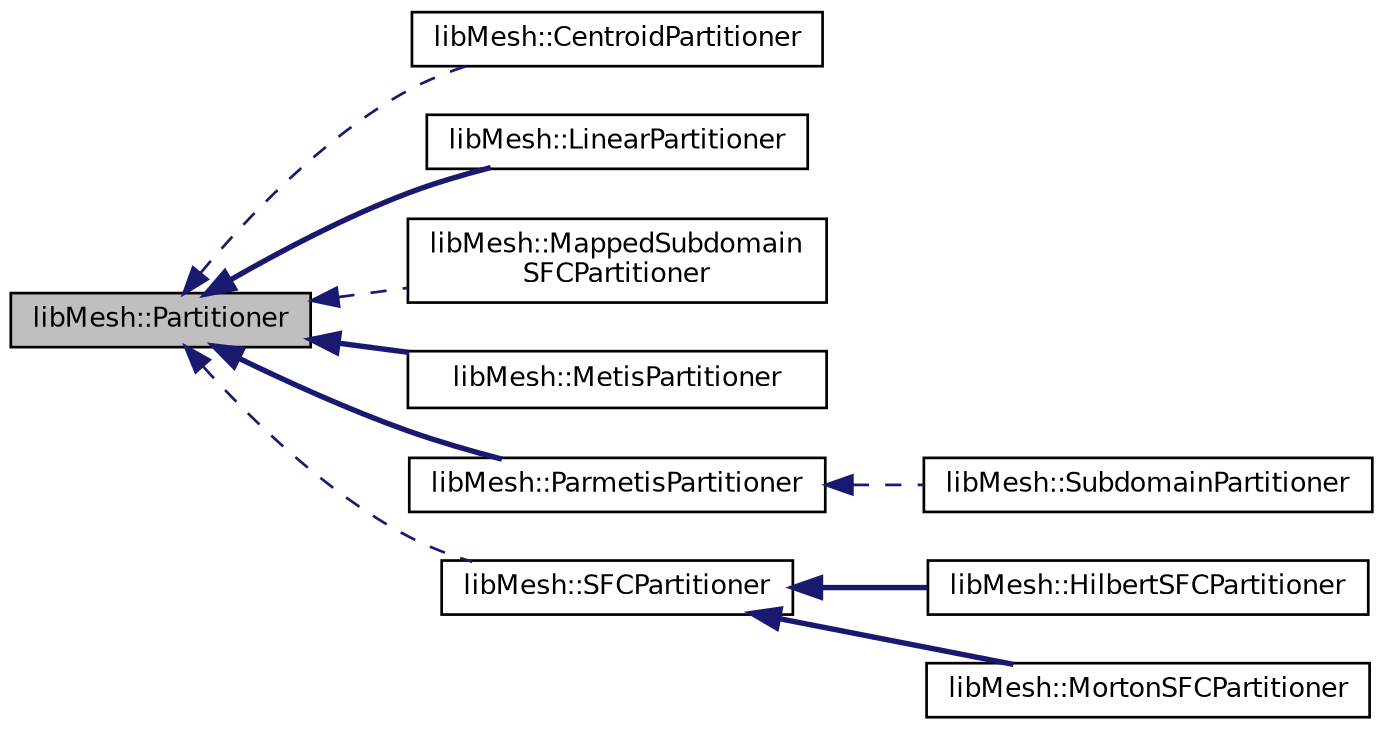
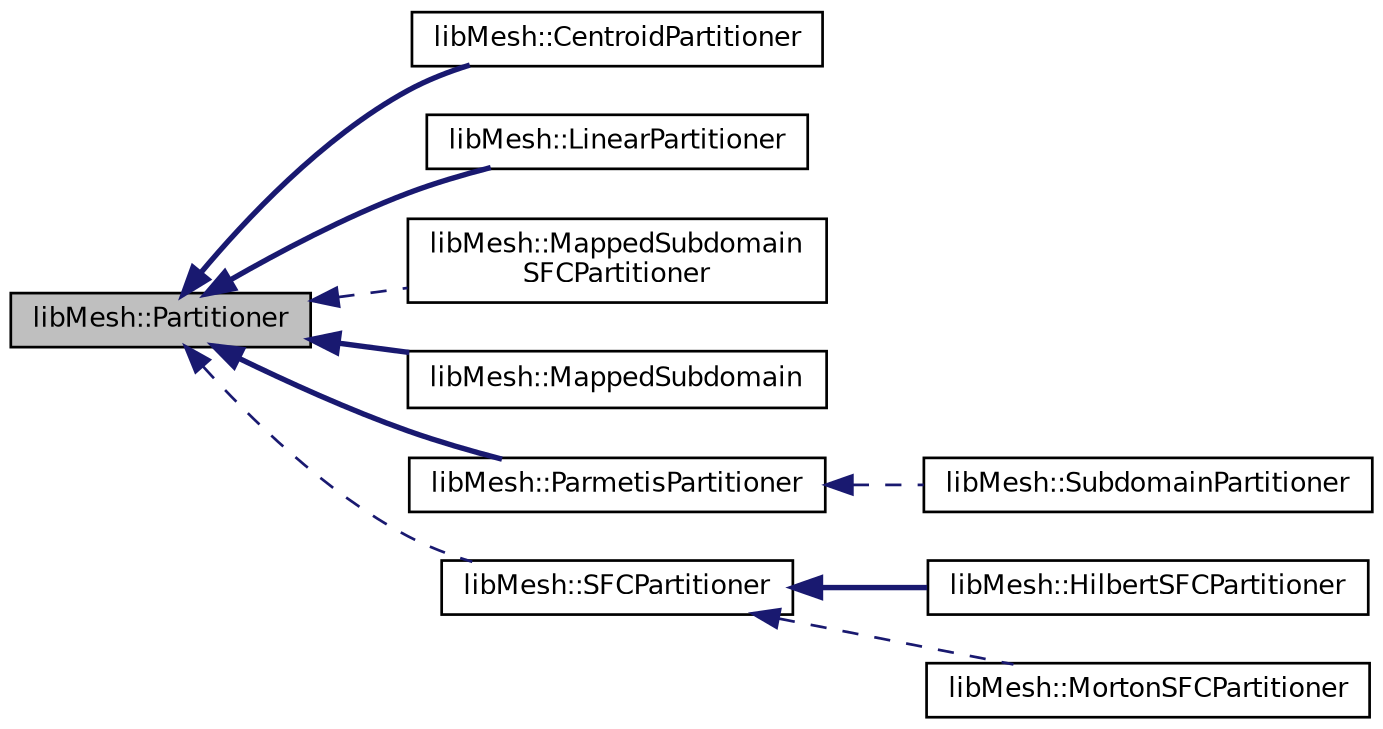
(321, 151) -> (321, 151)
(617, 380) -> (617, 380)
(896, 642) -> (896, 642)
